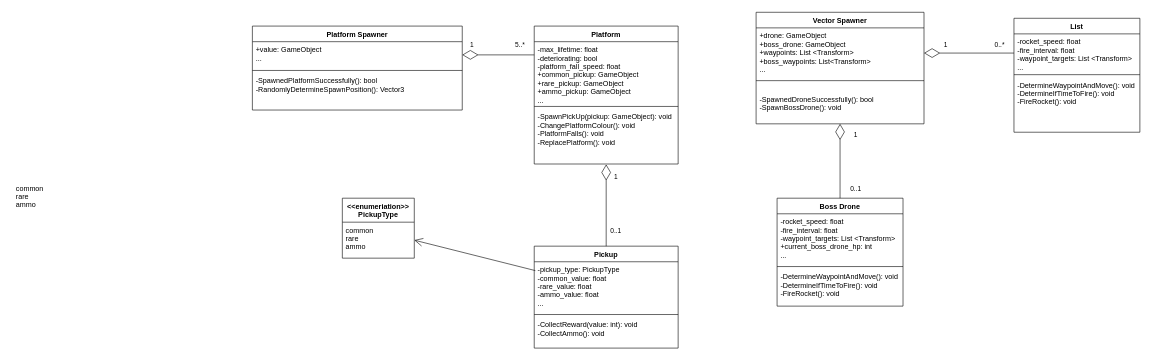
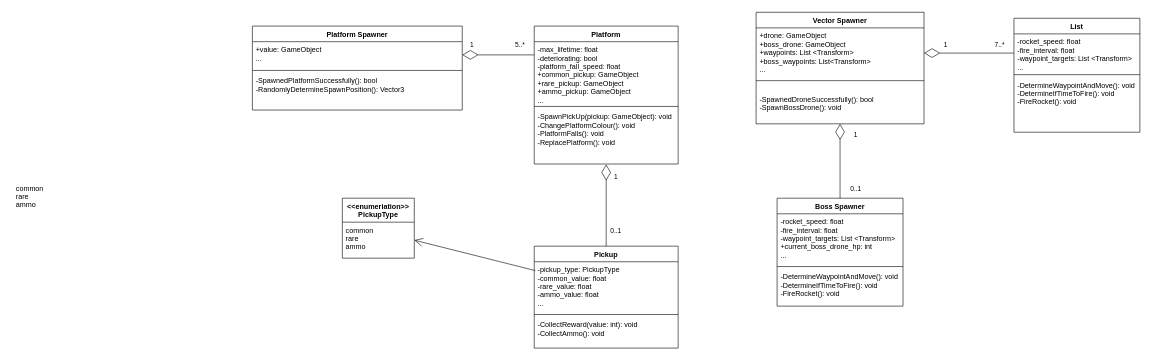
(1000, 45) -> (1000, 45)
(840, 206) -> (840, 206)
